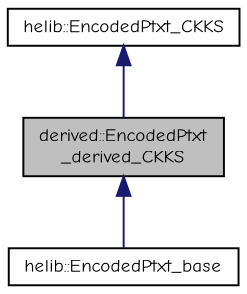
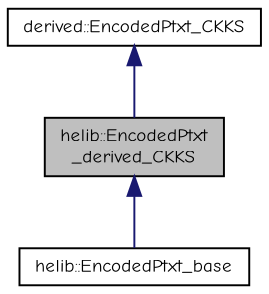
(124, 27) -> (134, 27)
(124, 147) -> (134, 147)
